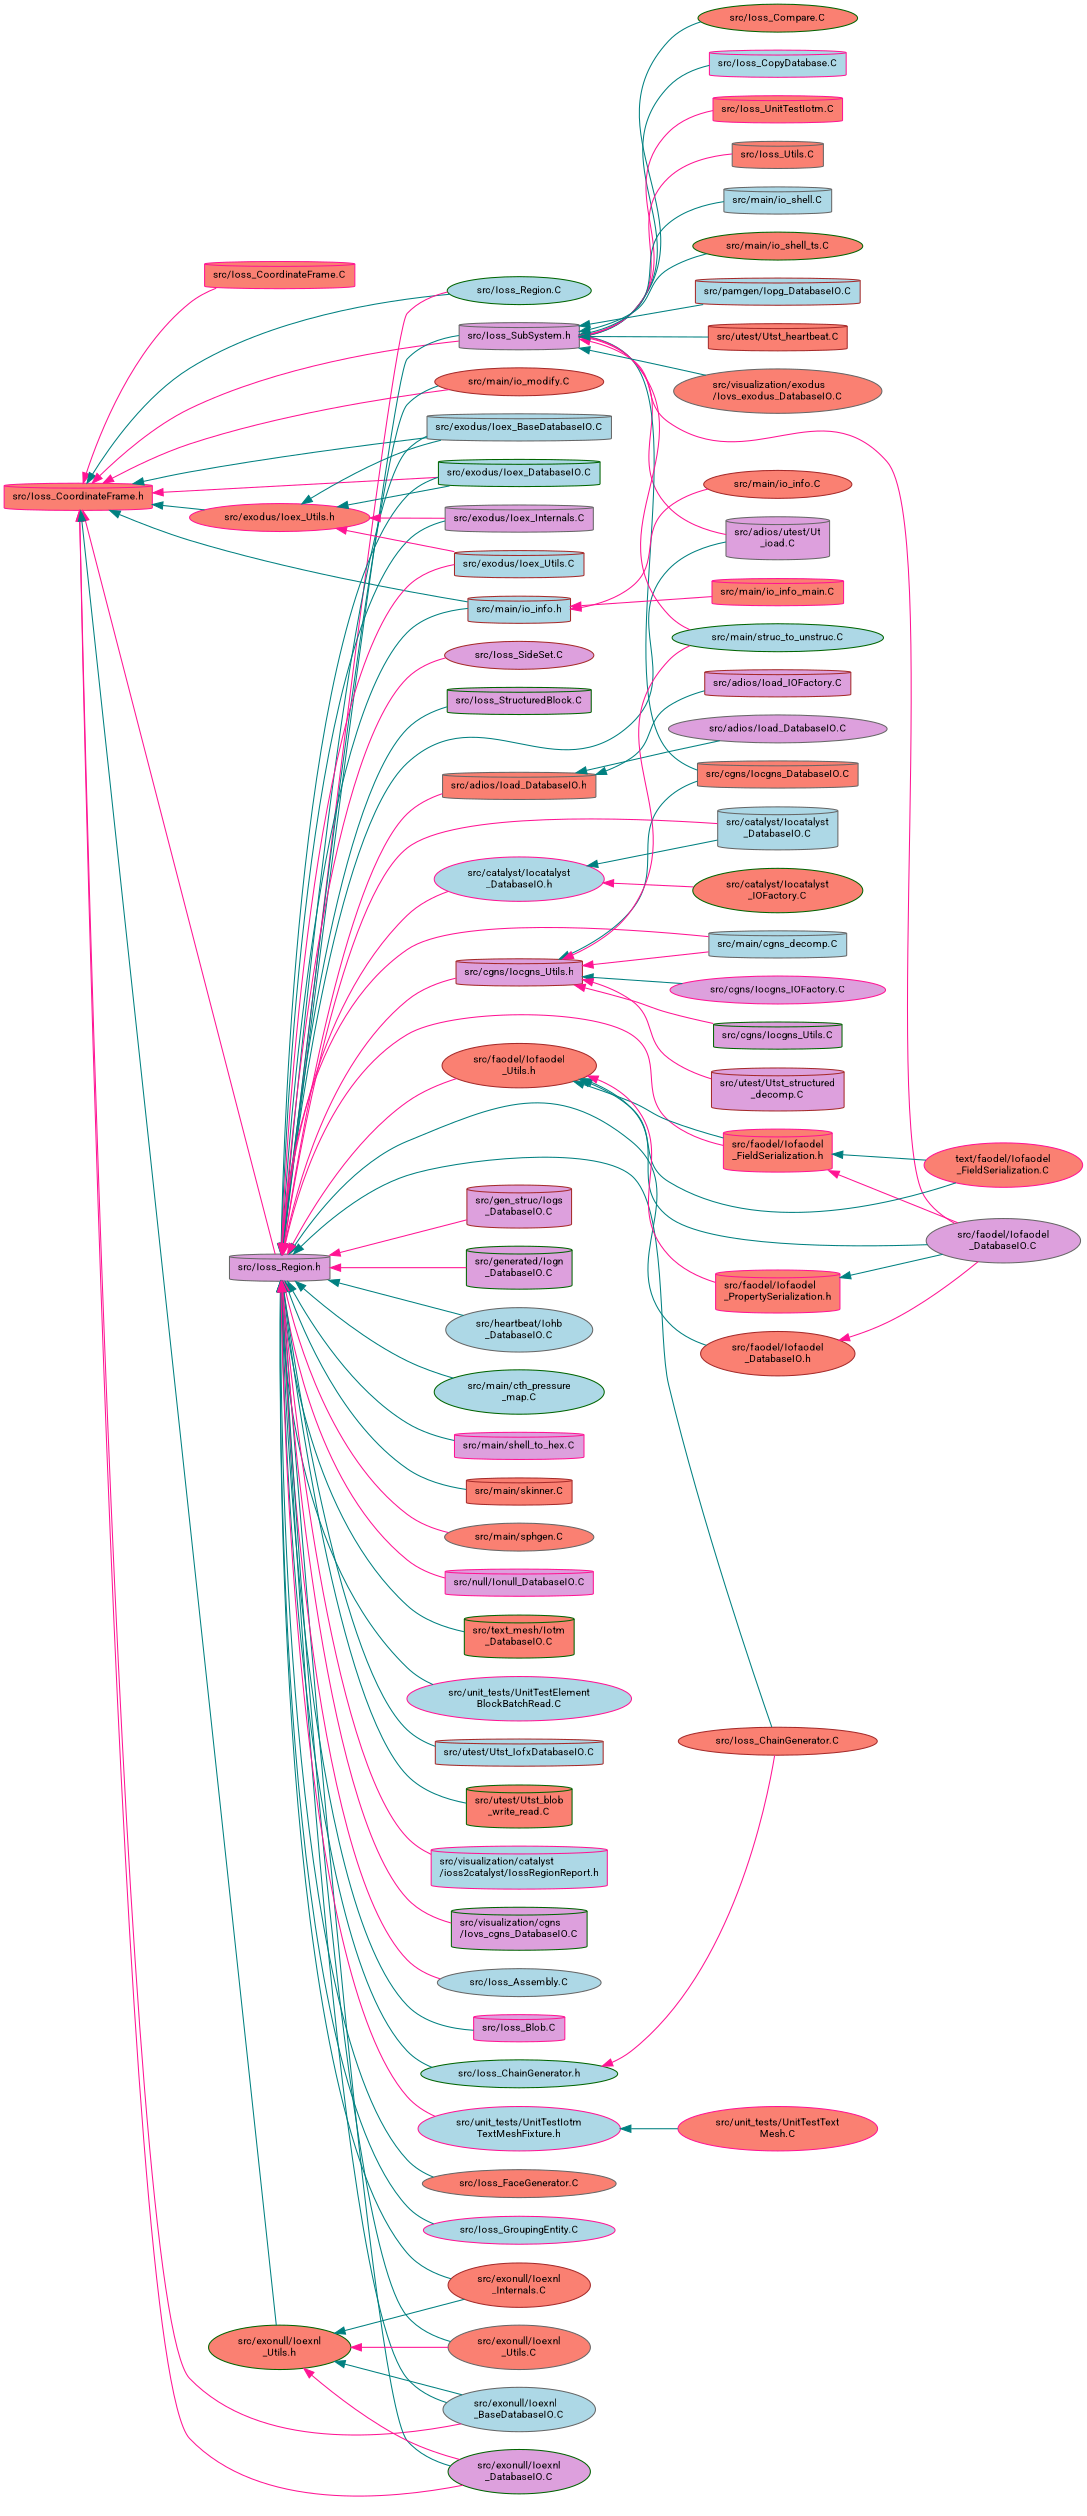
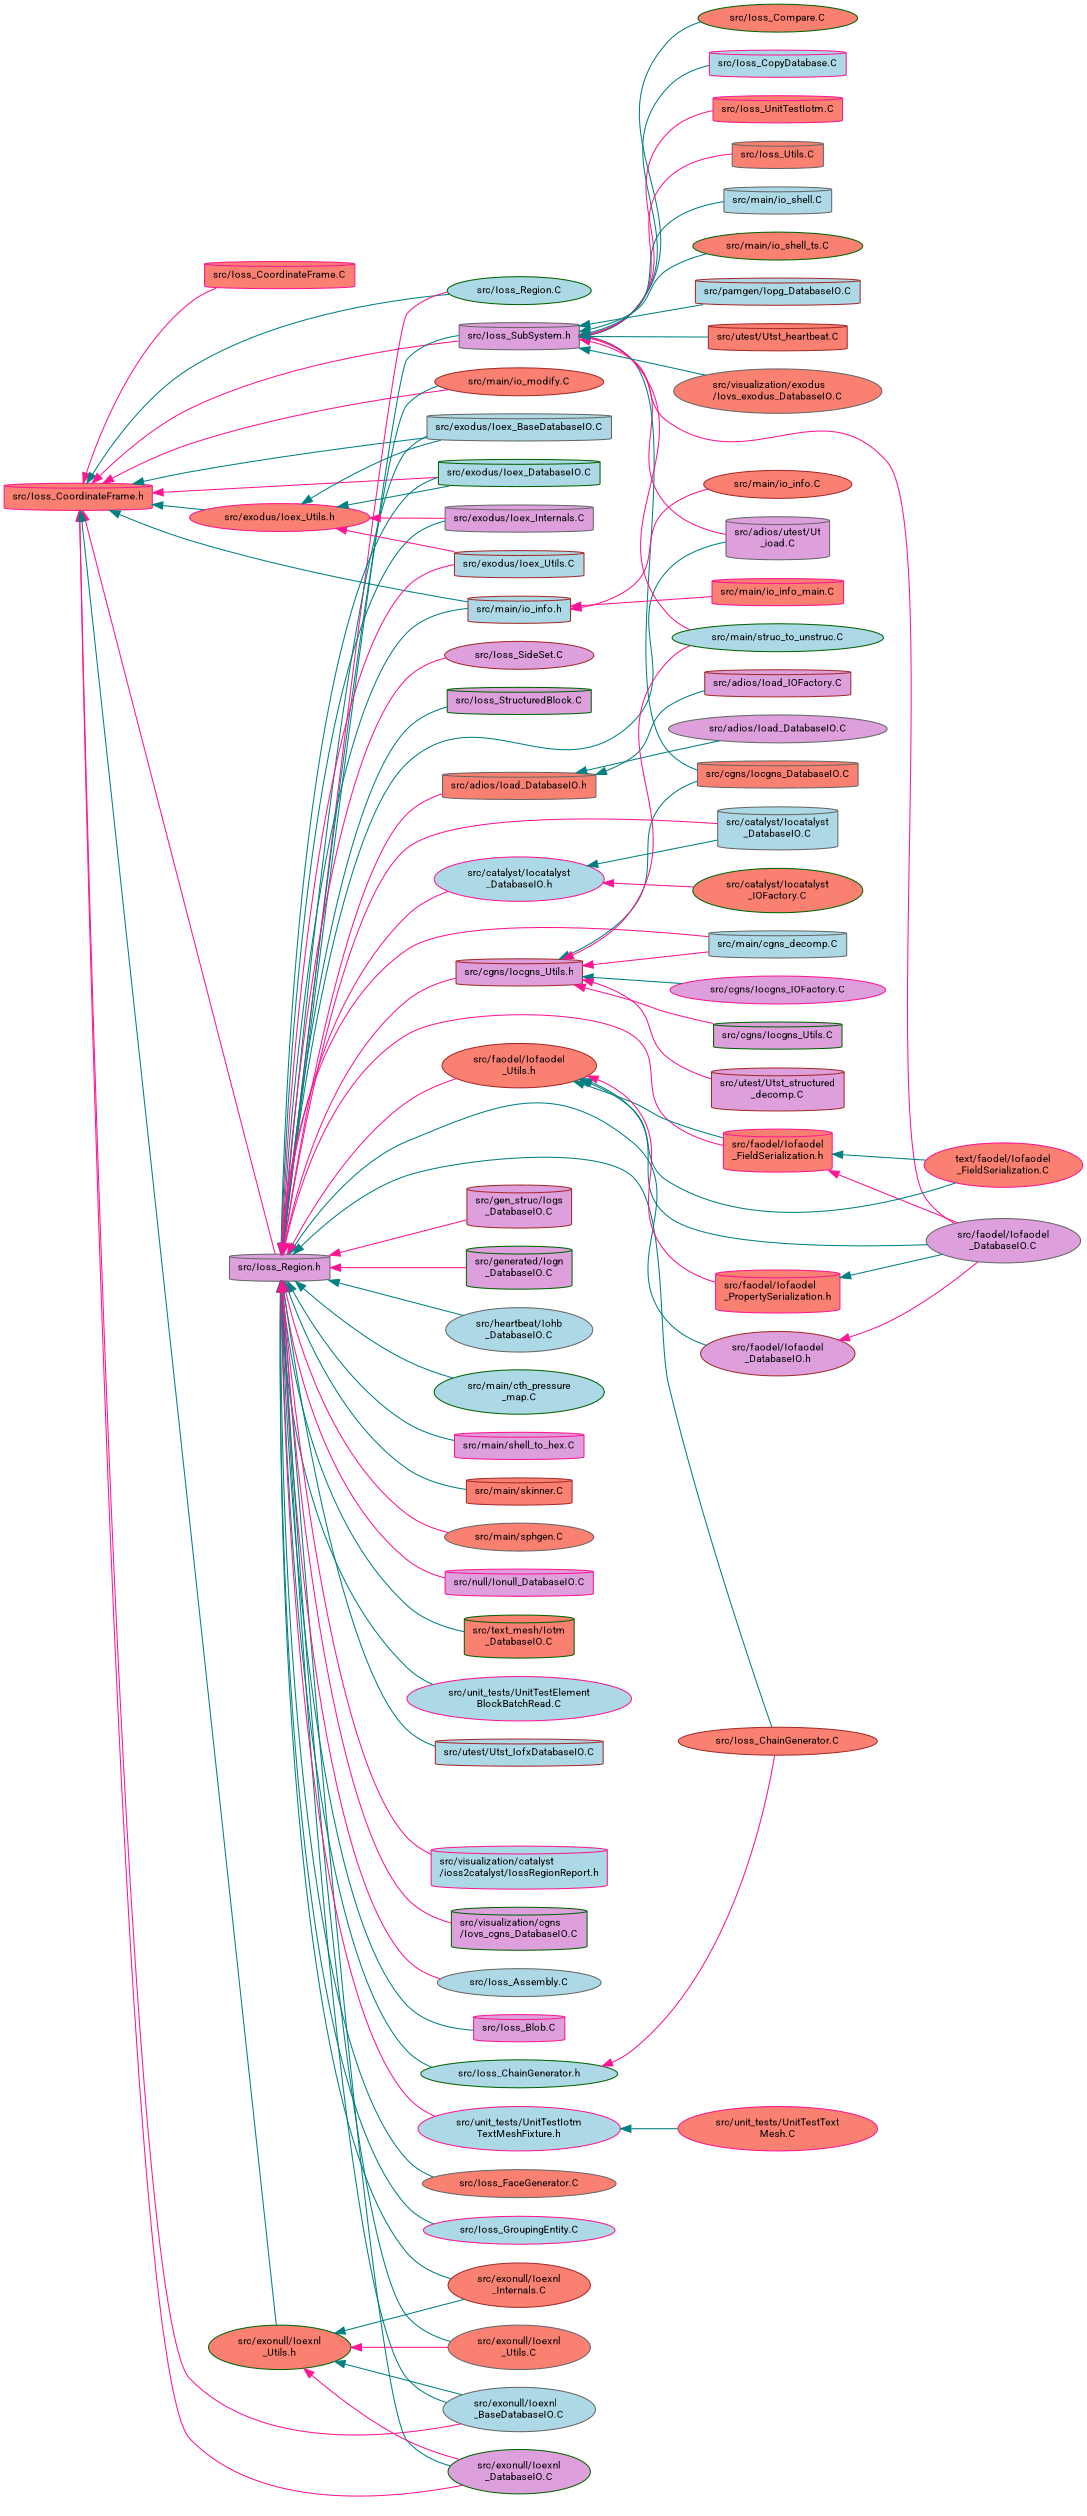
(778, 1354) -> (778, 1354)
(519, 1807) -> none
